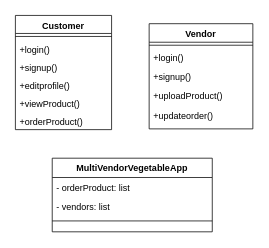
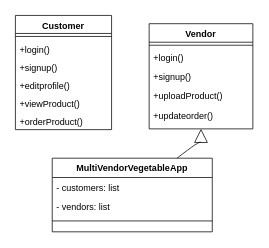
none -> (188, 149)
(101, 188) -> (93, 188)
